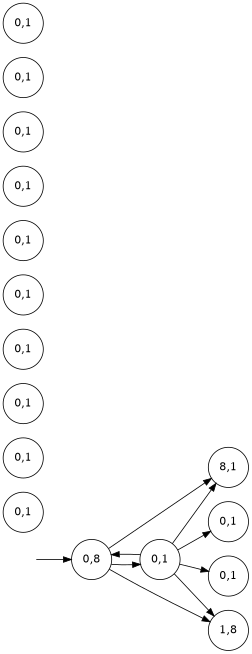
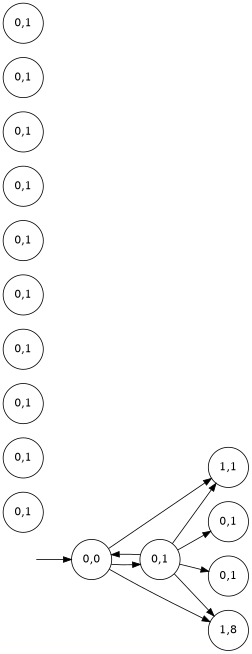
(228, 467) -> (228, 467)
(92, 560) -> (92, 560)
